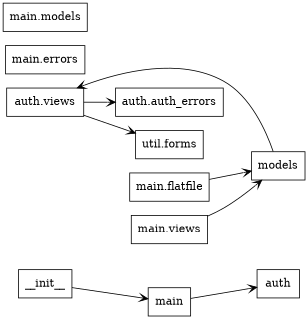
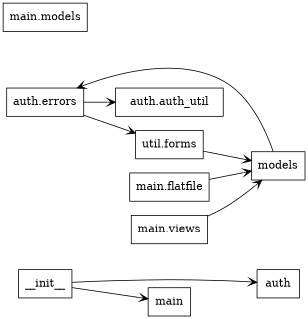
(45, 60) -> none
(45, 102) -> (45, 102)
(169, 102) -> (169, 102)
none -> (223, 155)
(220, 293) -> (161, 280)
